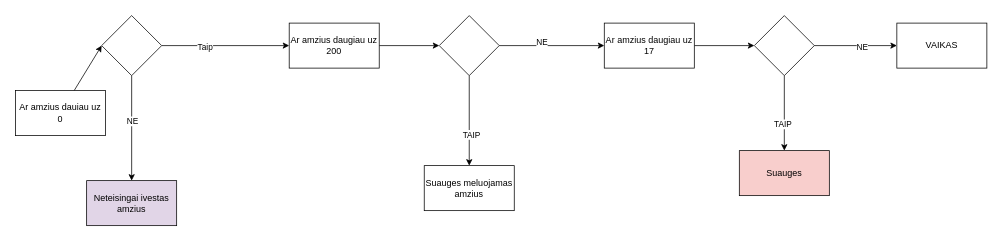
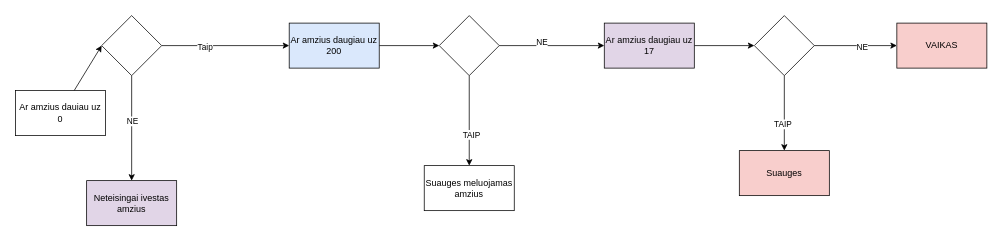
(334, 45) -> (334, 45)
(649, 45) -> (649, 45)
(942, 45) -> (942, 45)
